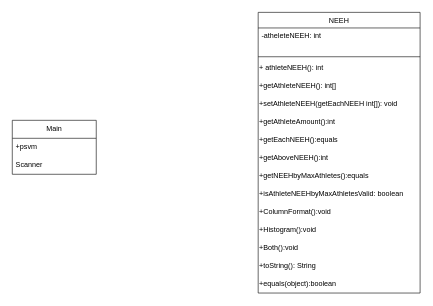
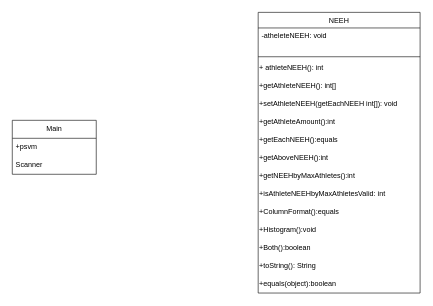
(294, 36) -> (296, 36)
(317, 176) -> (311, 176)
(335, 194) -> (327, 194)
(297, 212) -> (301, 212)
(282, 248) -> (288, 248)
